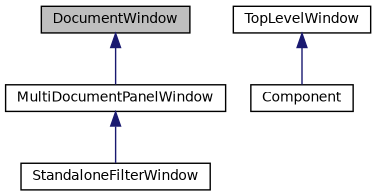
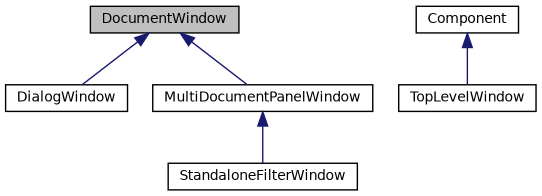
(302, 66) -> (467, 66)
none -> (67, 98)
